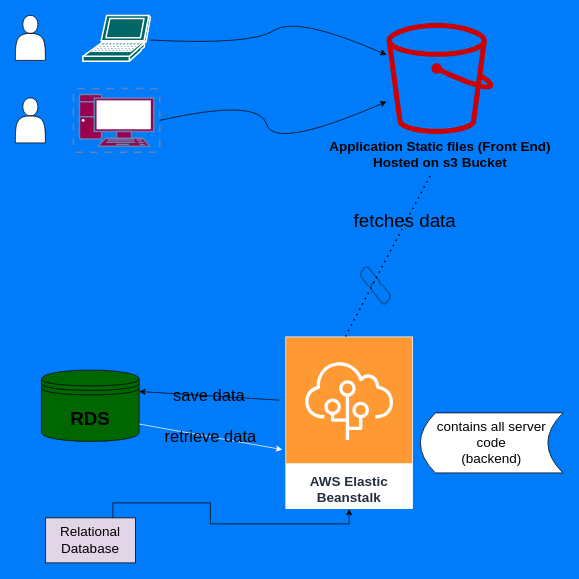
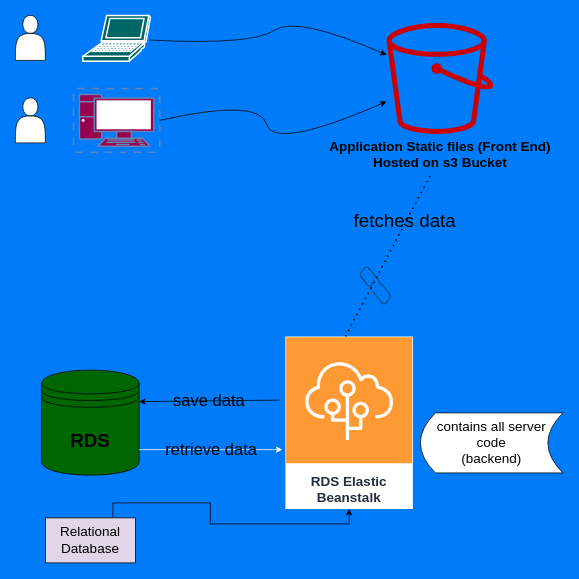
(90, 406) -> (90, 423)
(349, 490) -> (349, 490)
